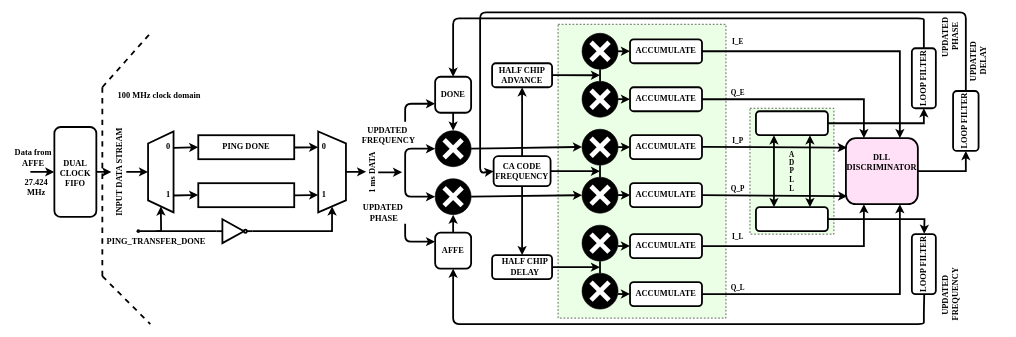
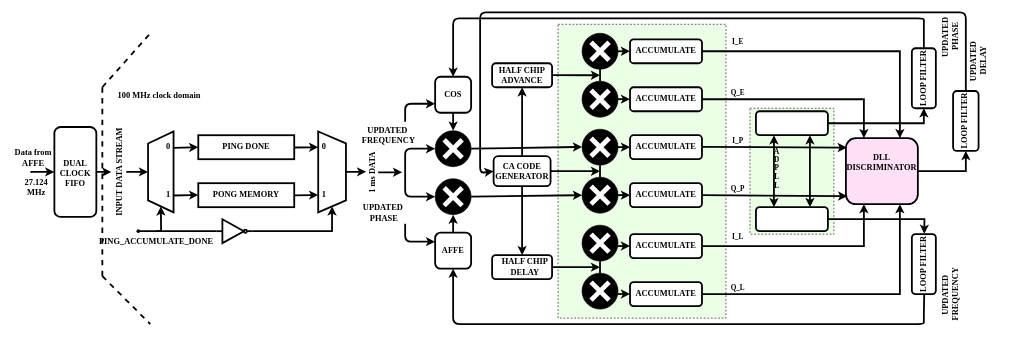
(453, 95) -> (453, 95)
(522, 171) -> (522, 171)
(792, 171) -> (777, 168)
(36, 188) -> (36, 188)
none -> (246, 195)
(156, 242) -> (156, 242)
